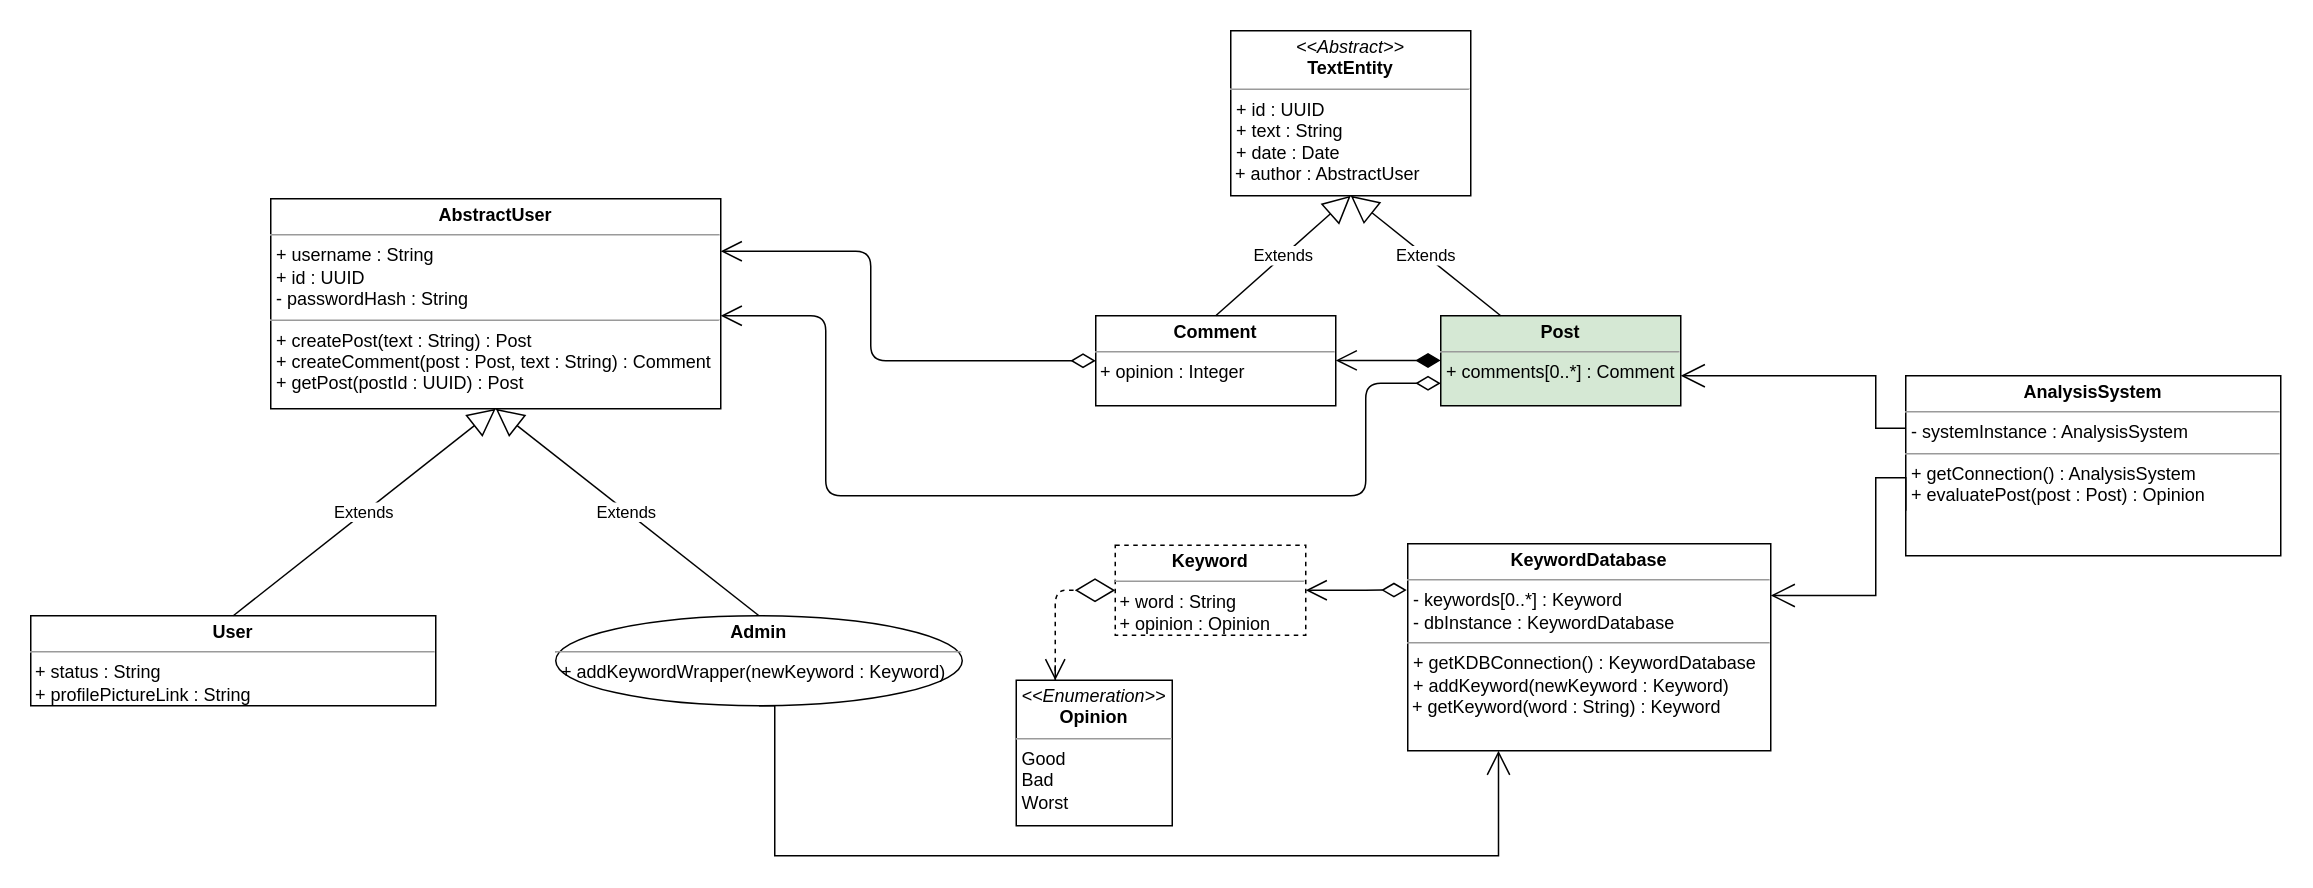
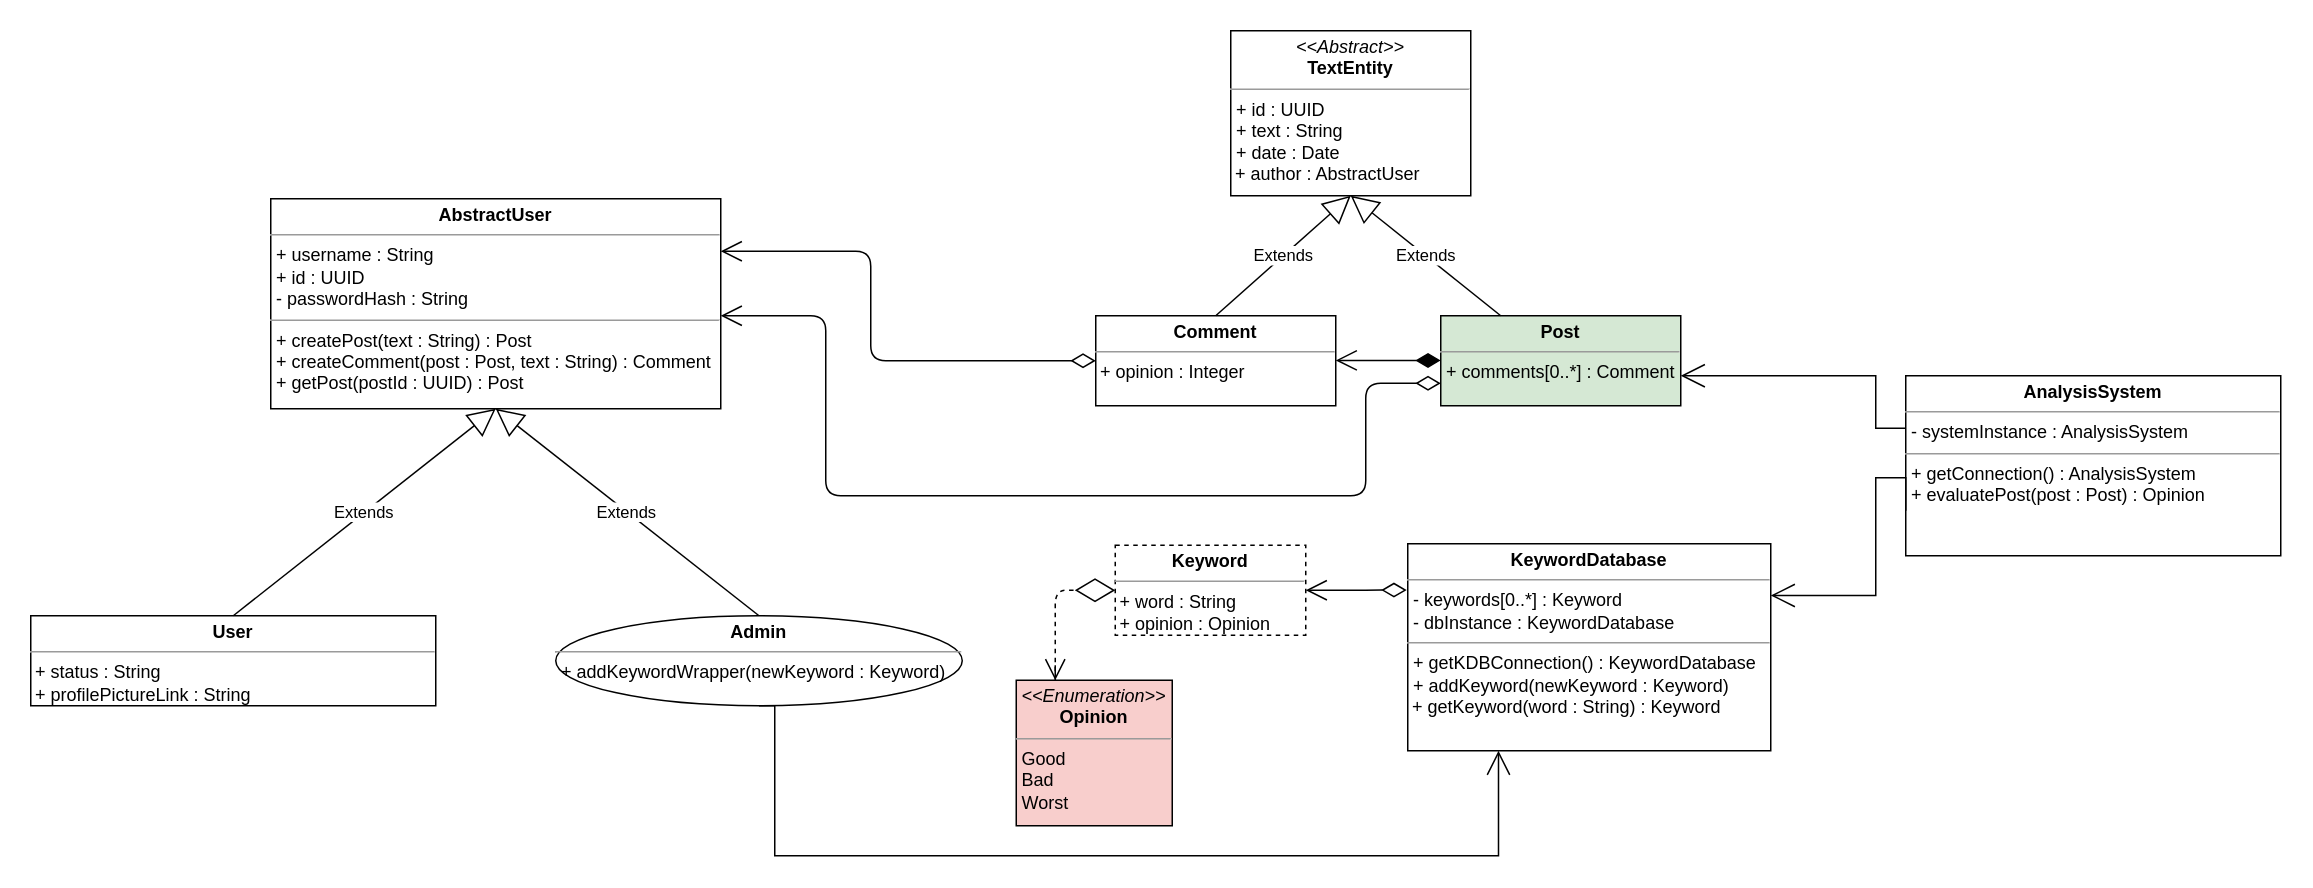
(1094, 753) -> (1094, 753)
